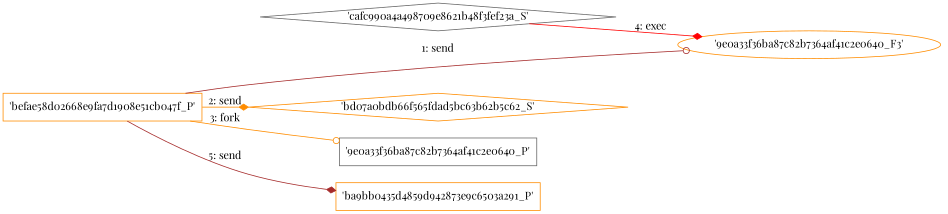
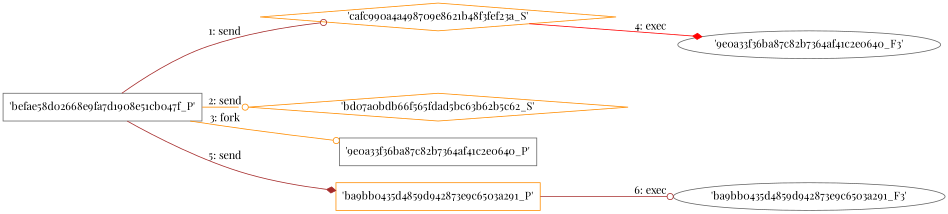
(438, 17) -> (438, 17)
(809, 45) -> (809, 45)
(434, 67) -> (216, 44)
(103, 107) -> (103, 107)
(220, 107) -> (220, 107)
none -> (809, 197)
